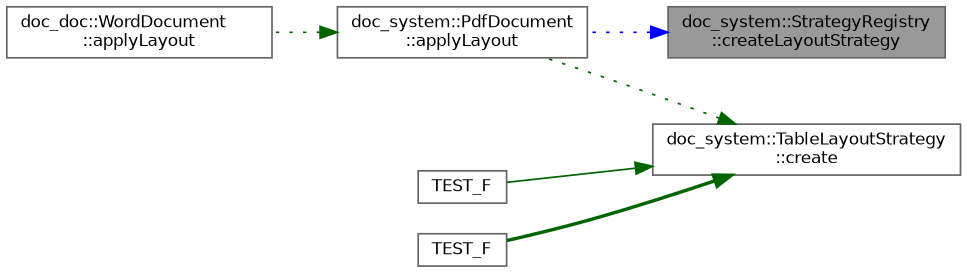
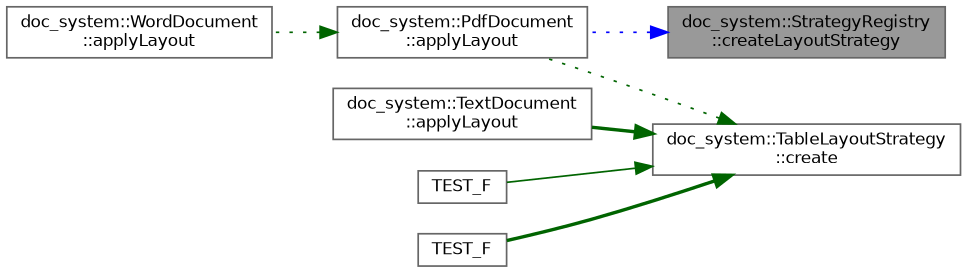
(139, 32) -> (139, 32)
none -> (462, 114)
